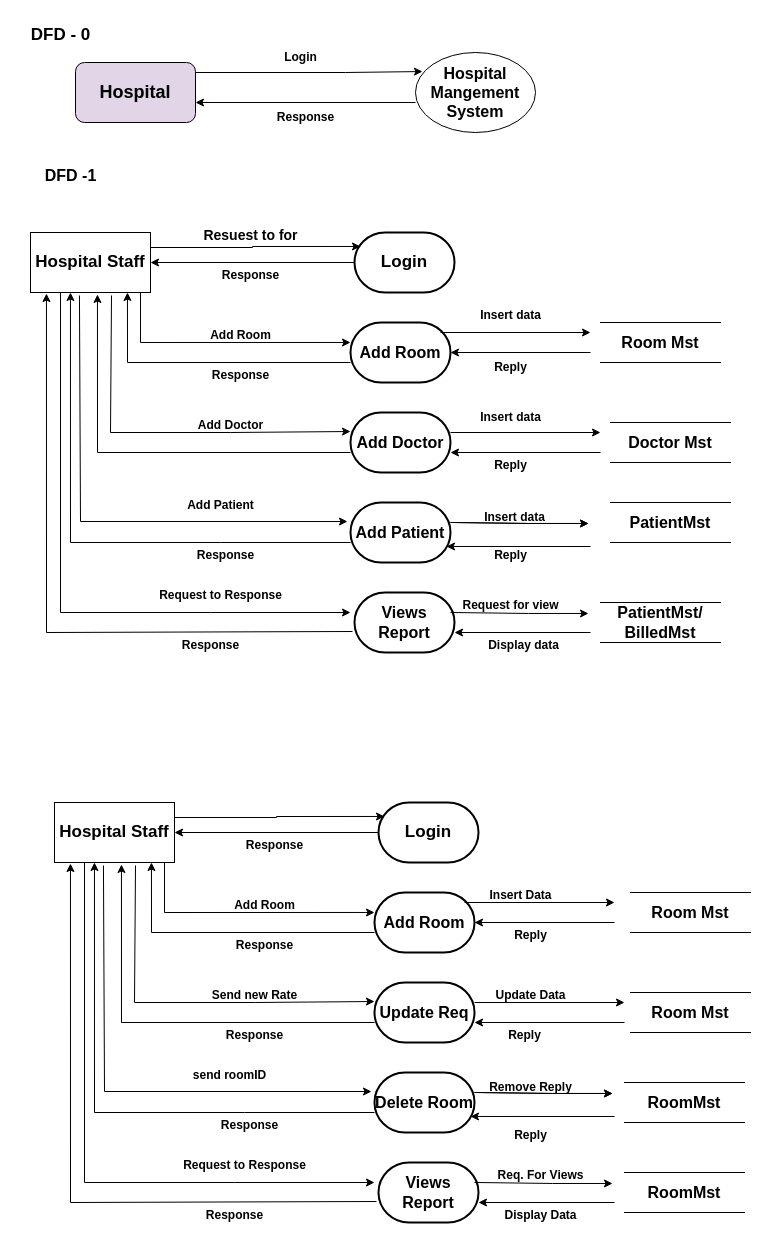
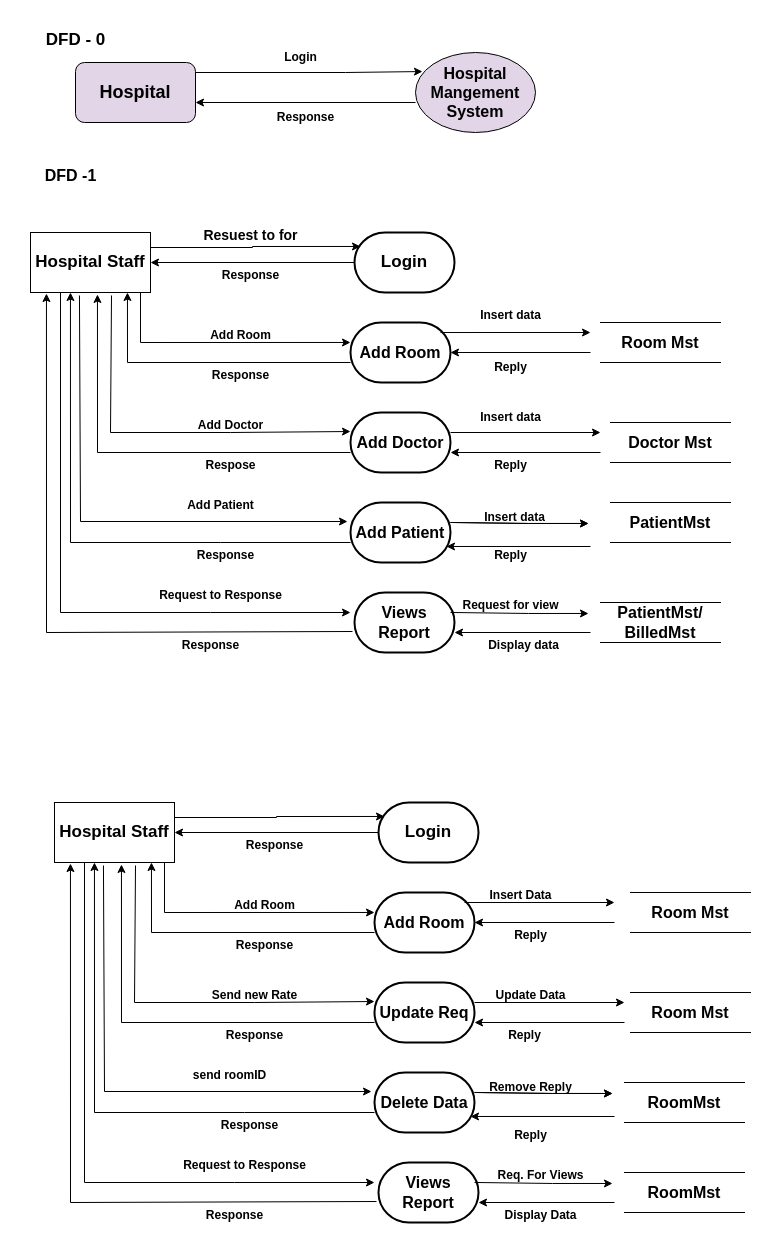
(61, 36) -> (76, 41)
(476, 93) -> (476, 93)
none -> (231, 466)
(425, 1103) -> (425, 1103)
